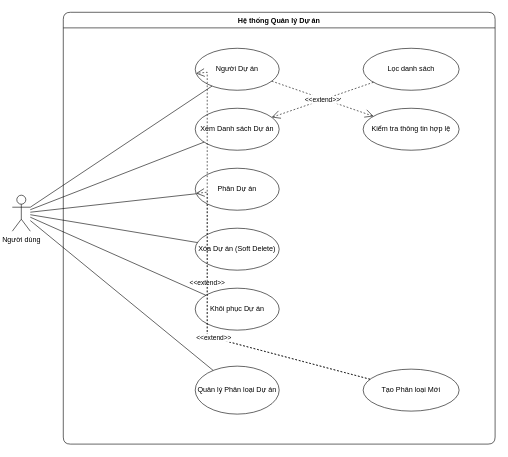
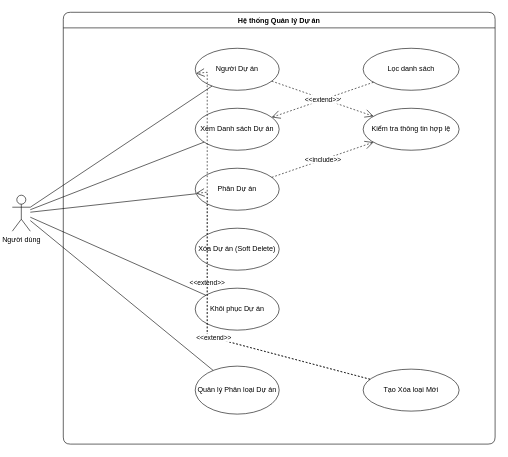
none -> (323, 160)
(113, 229) -> none
(411, 390) -> (411, 390)
